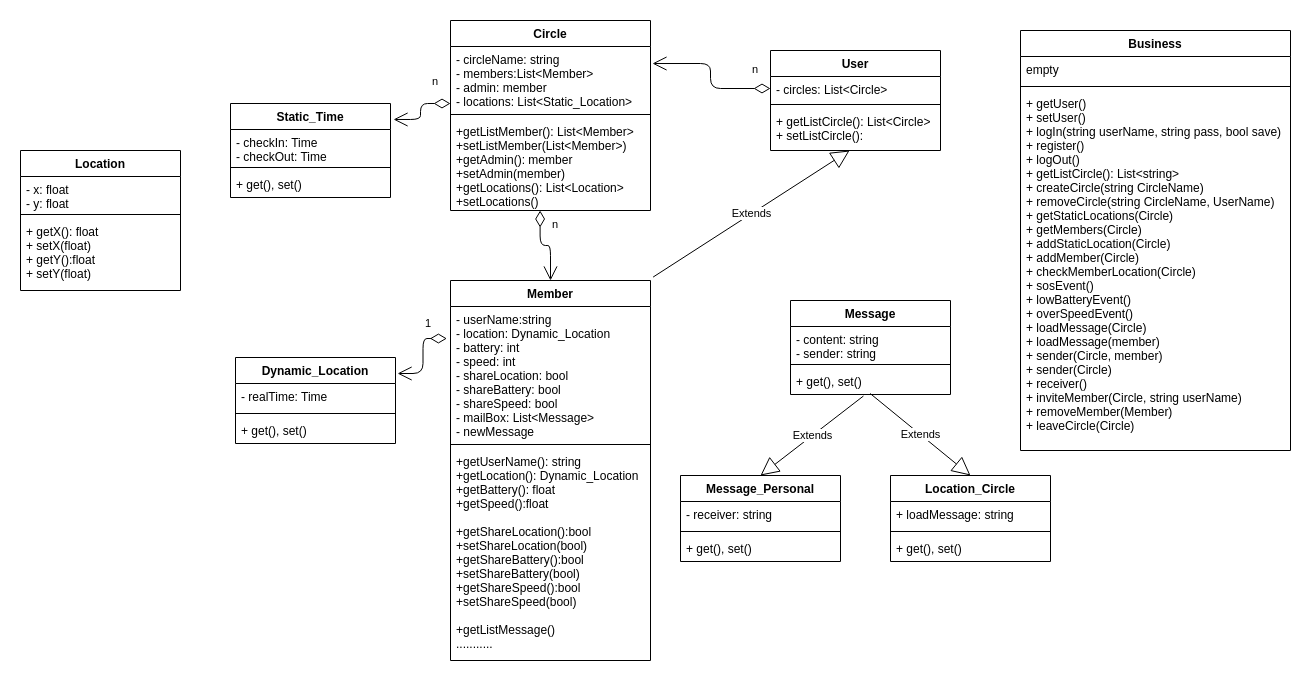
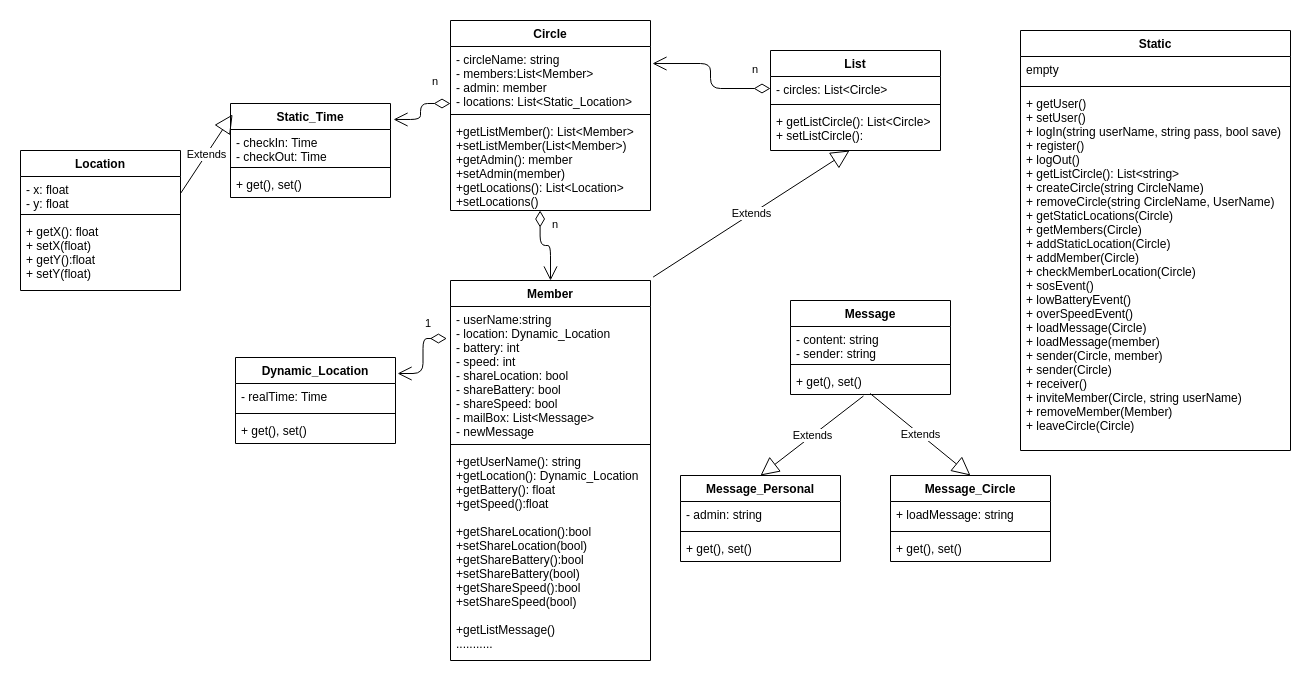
(1155, 44) -> (1155, 44)
(855, 64) -> (855, 64)
none -> (202, 161)
(970, 489) -> (970, 489)
(739, 515) -> (729, 515)
